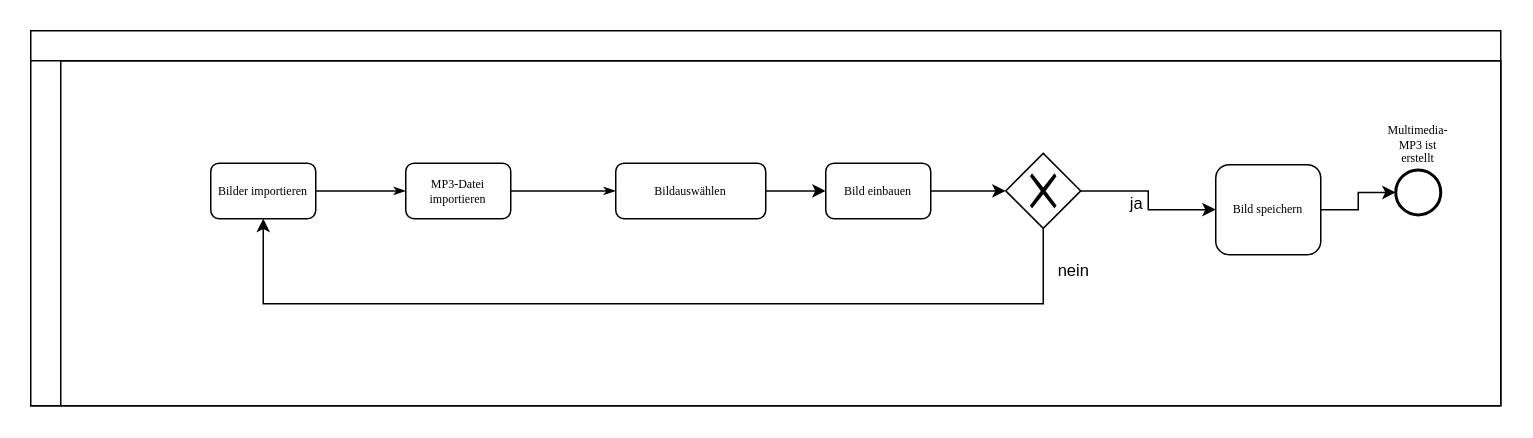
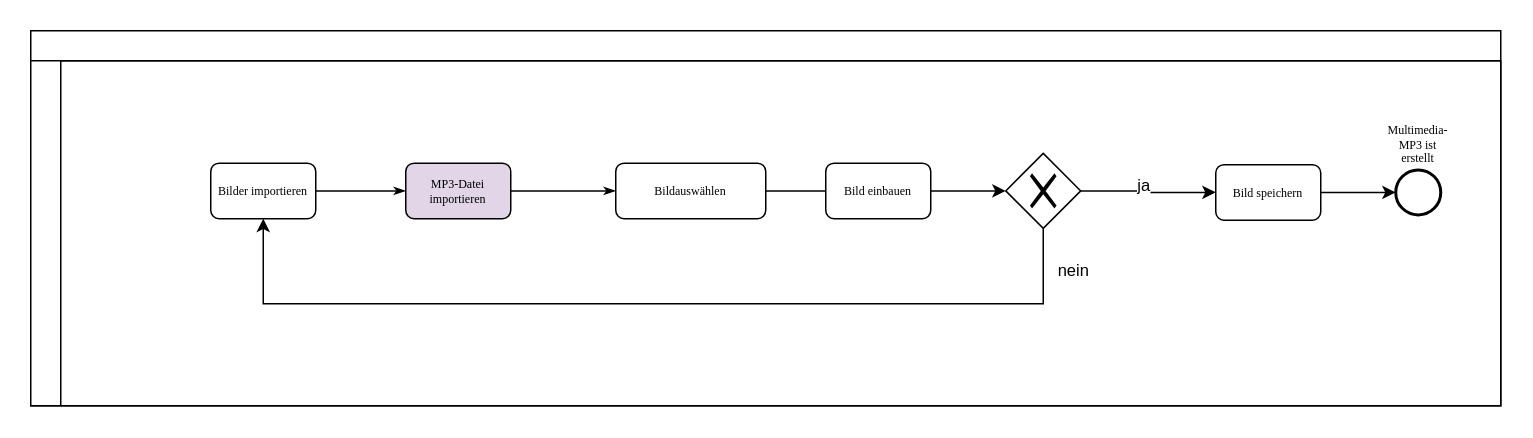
(458, 191) -> (458, 191)
(814, 191) -> (818, 191)
(1268, 210) -> (1268, 192)
